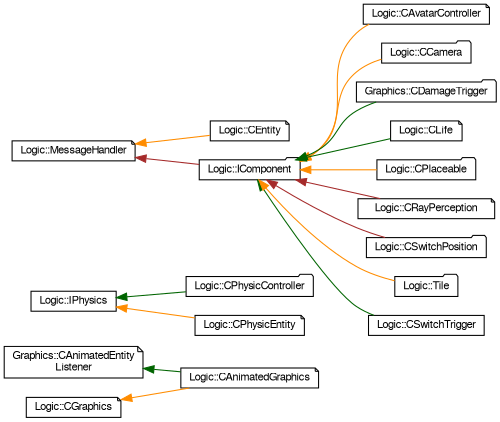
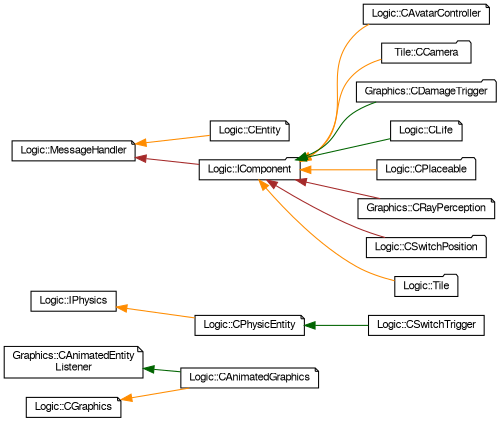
(426, 53) -> (426, 53)
(426, 209) -> (426, 209)
(313, 258) -> (342, 325)
(250, 287) -> none
